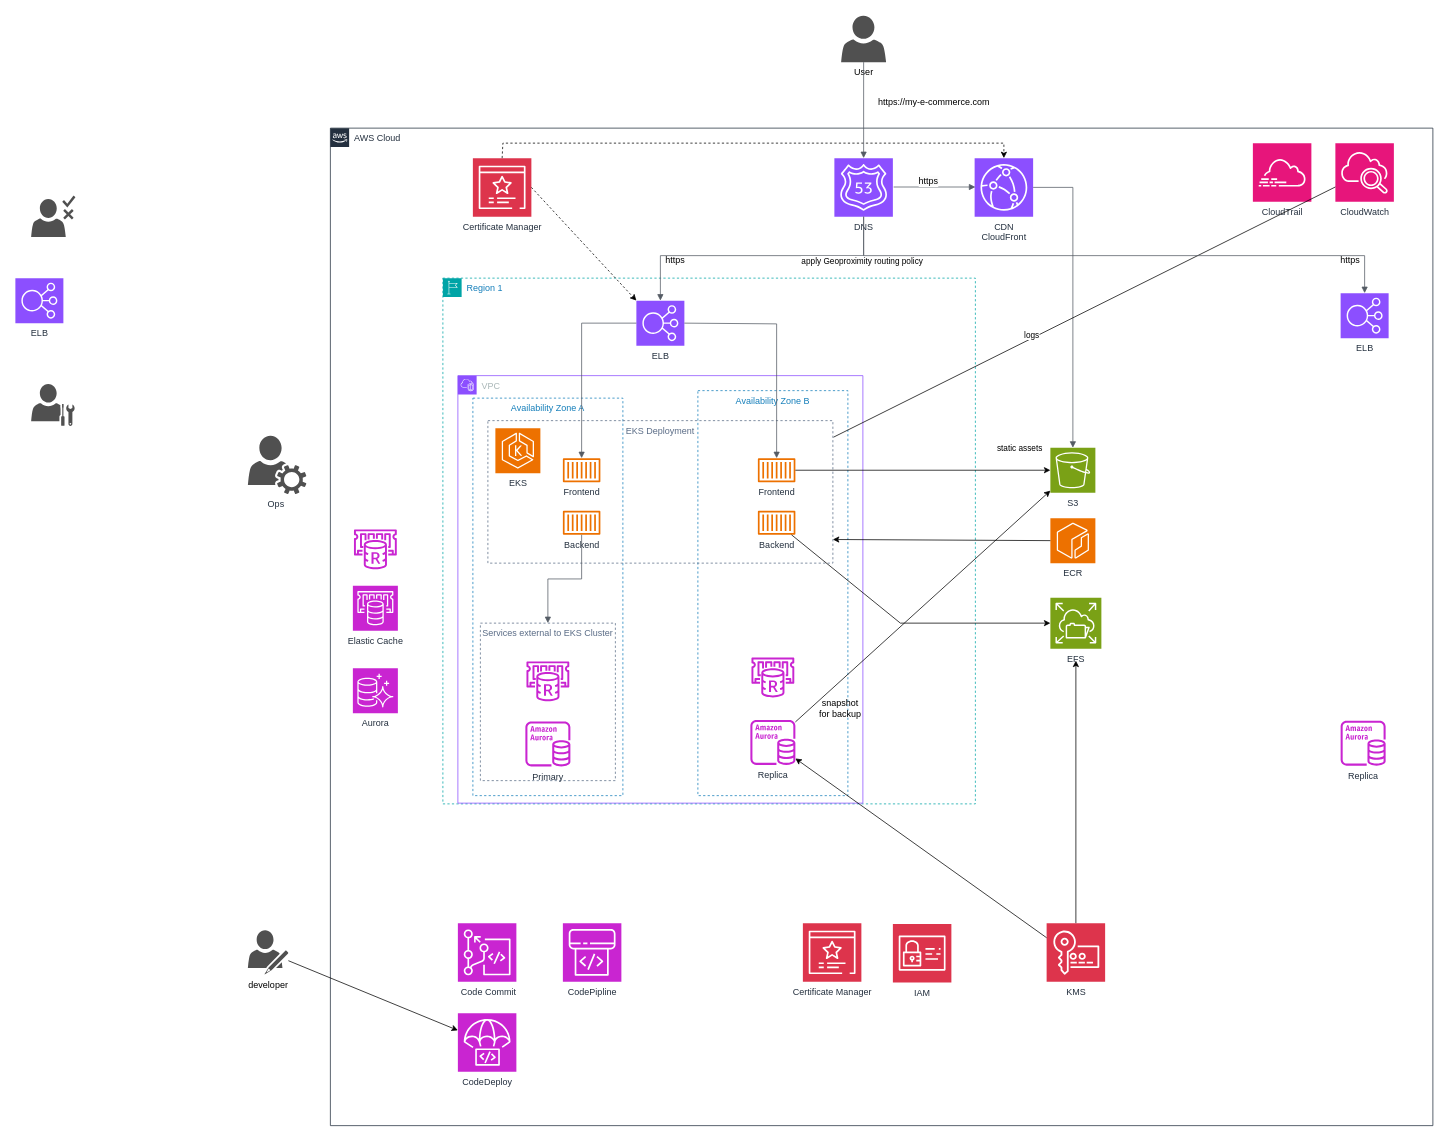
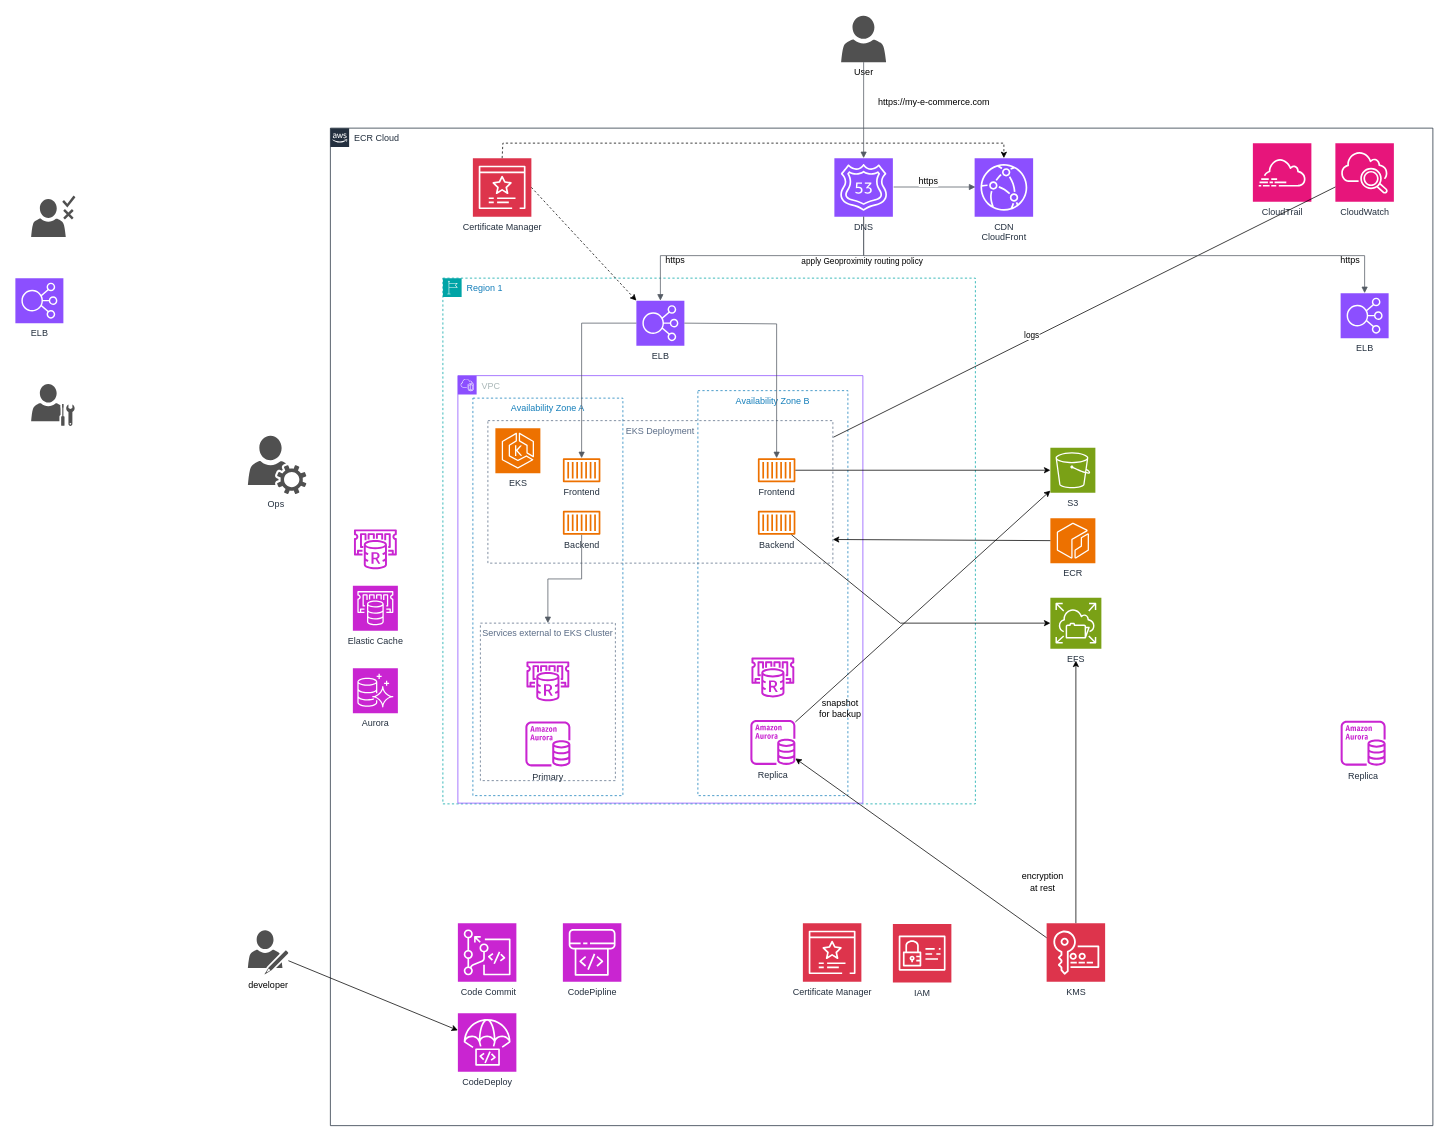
(375, 139) -> (375, 139)
(1055, 187) -> none
none -> (1043, 882)
